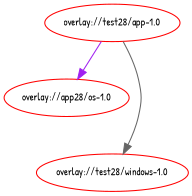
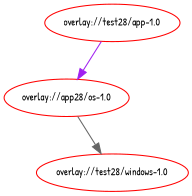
(141, 93) -> (87, 131)
